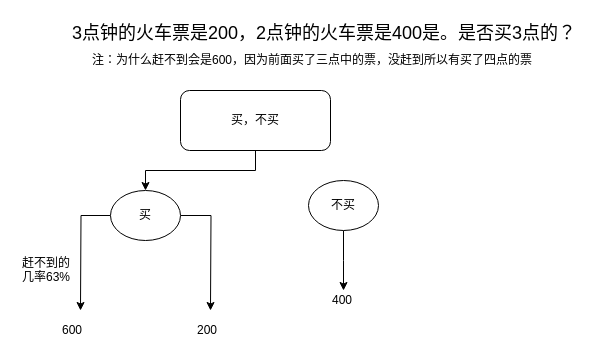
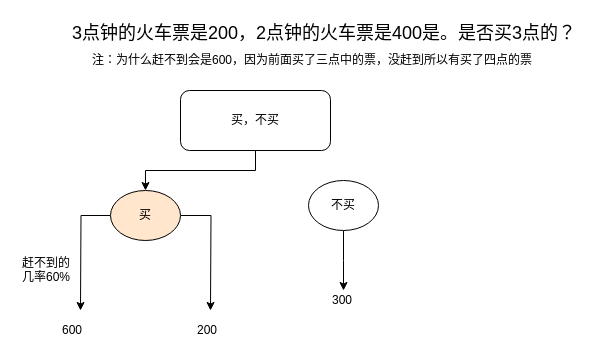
(146, 216) -> (146, 216)
(47, 271) -> (47, 271)
(343, 301) -> (343, 301)
